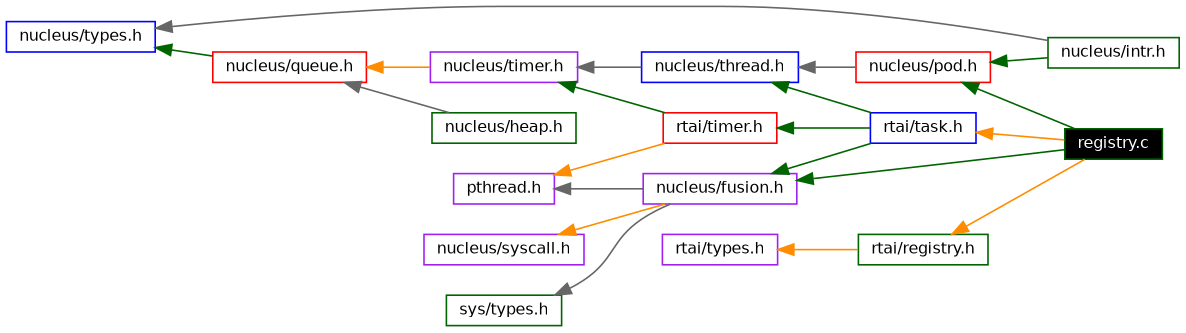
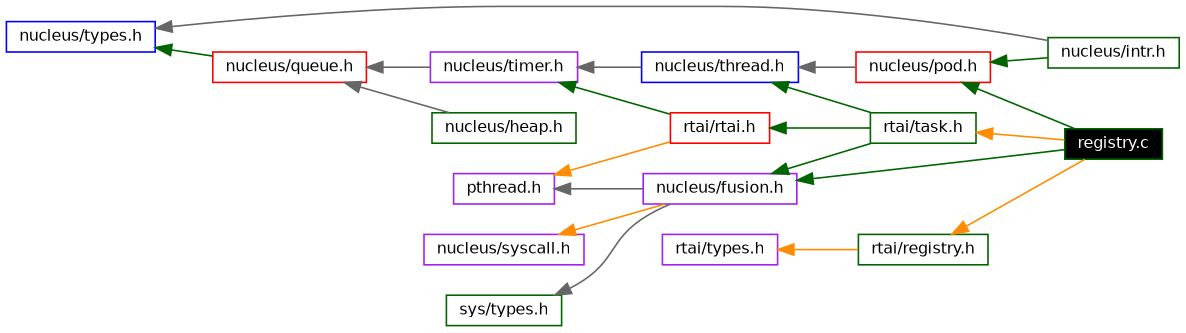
(407, 67) -> (407, 67)
(720, 128) -> (720, 128)
(923, 128) -> (923, 128)
